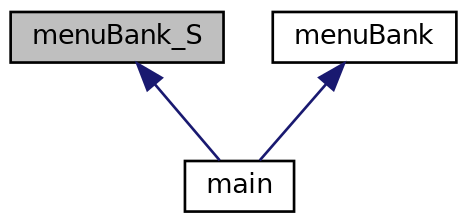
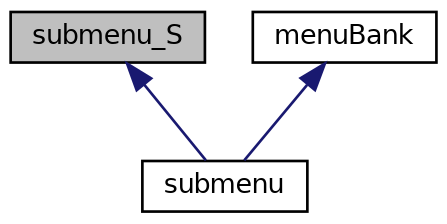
(117, 37) -> (108, 37)
(240, 186) -> (225, 186)
